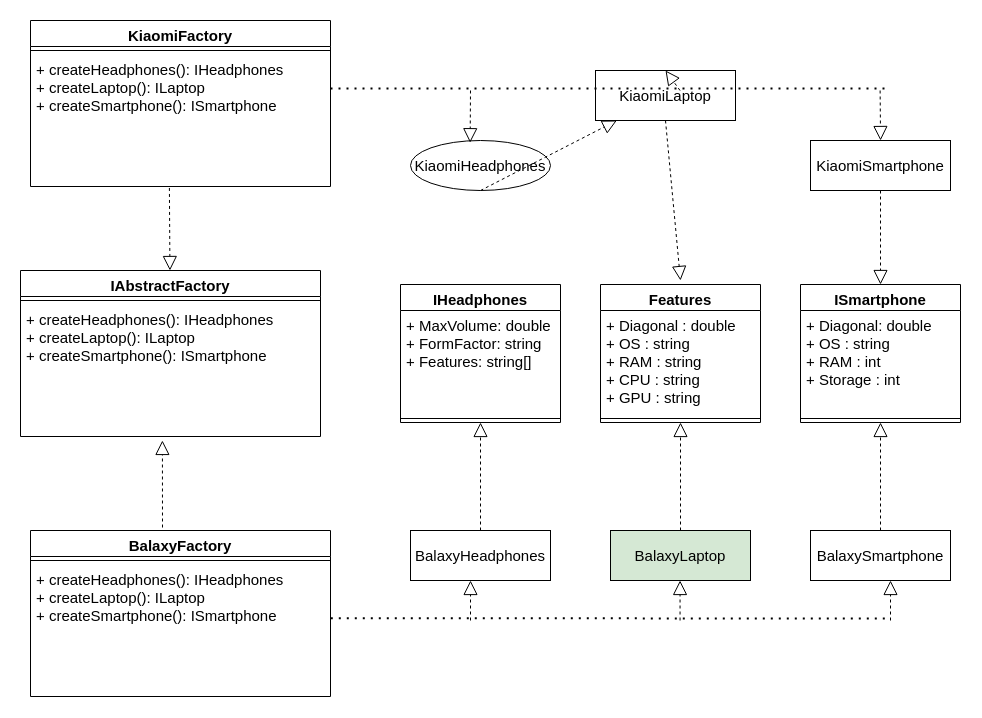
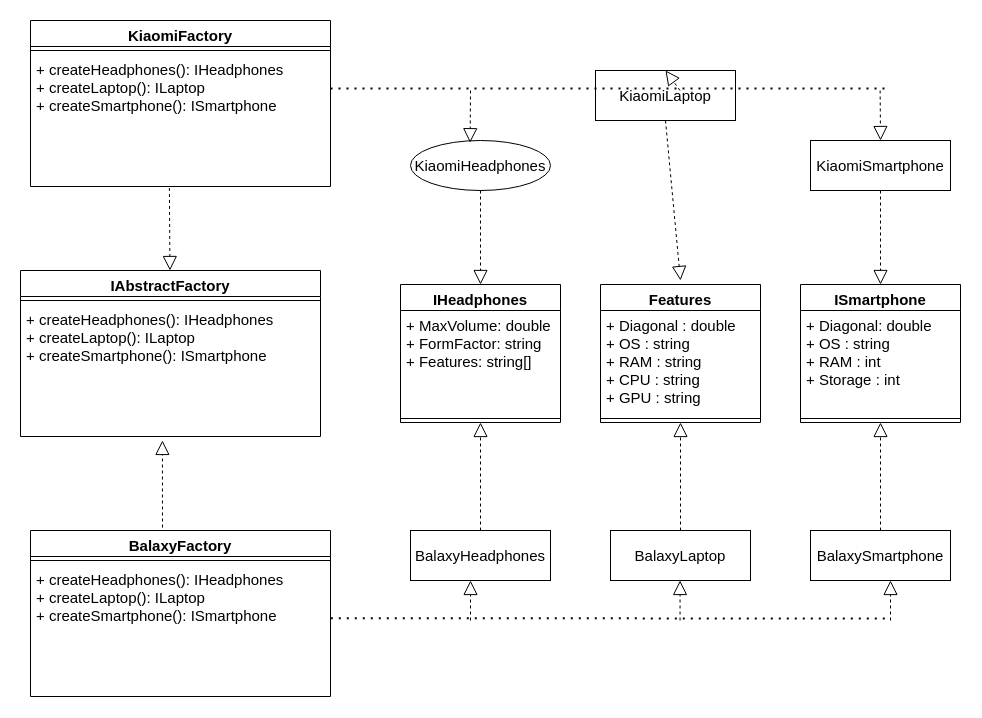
(542, 159) -> (481, 230)
(681, 556) -> (681, 556)
